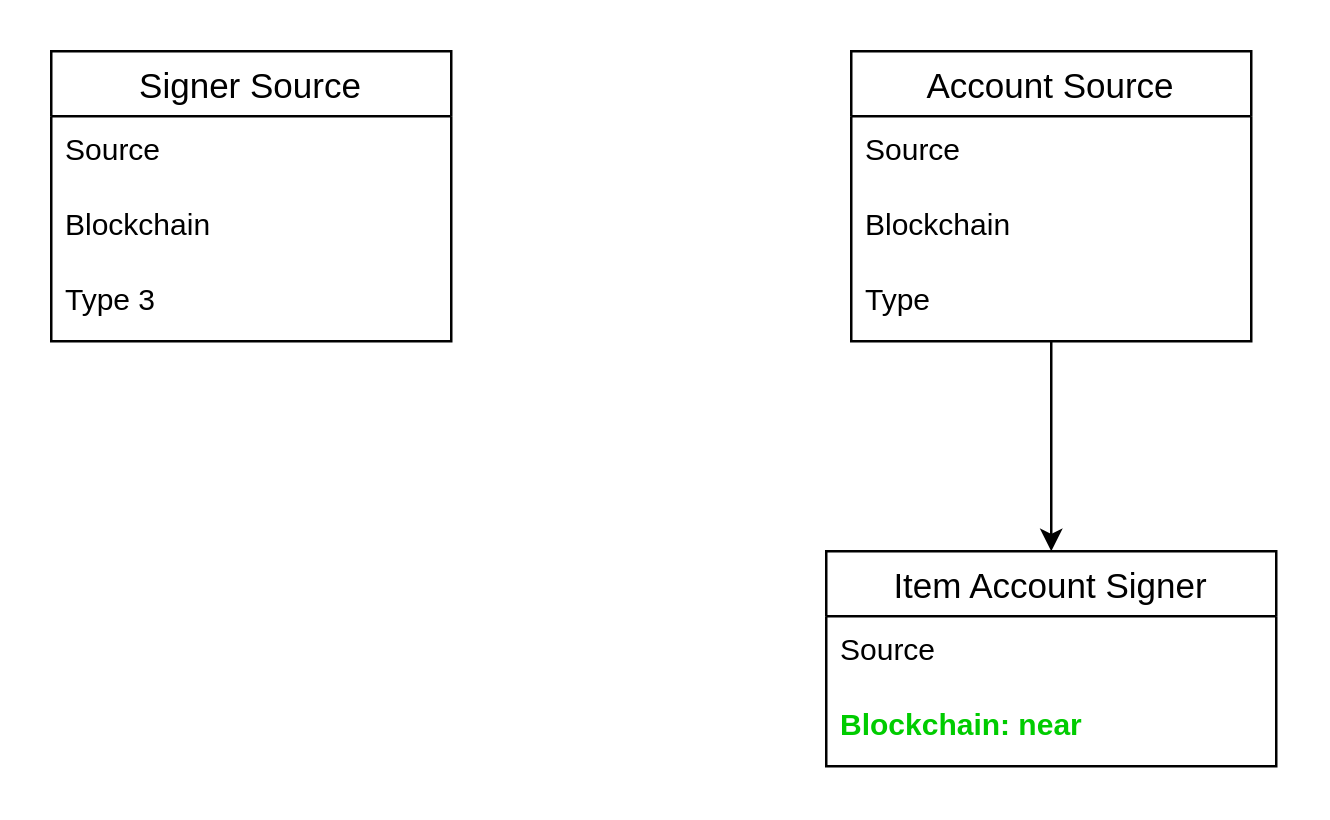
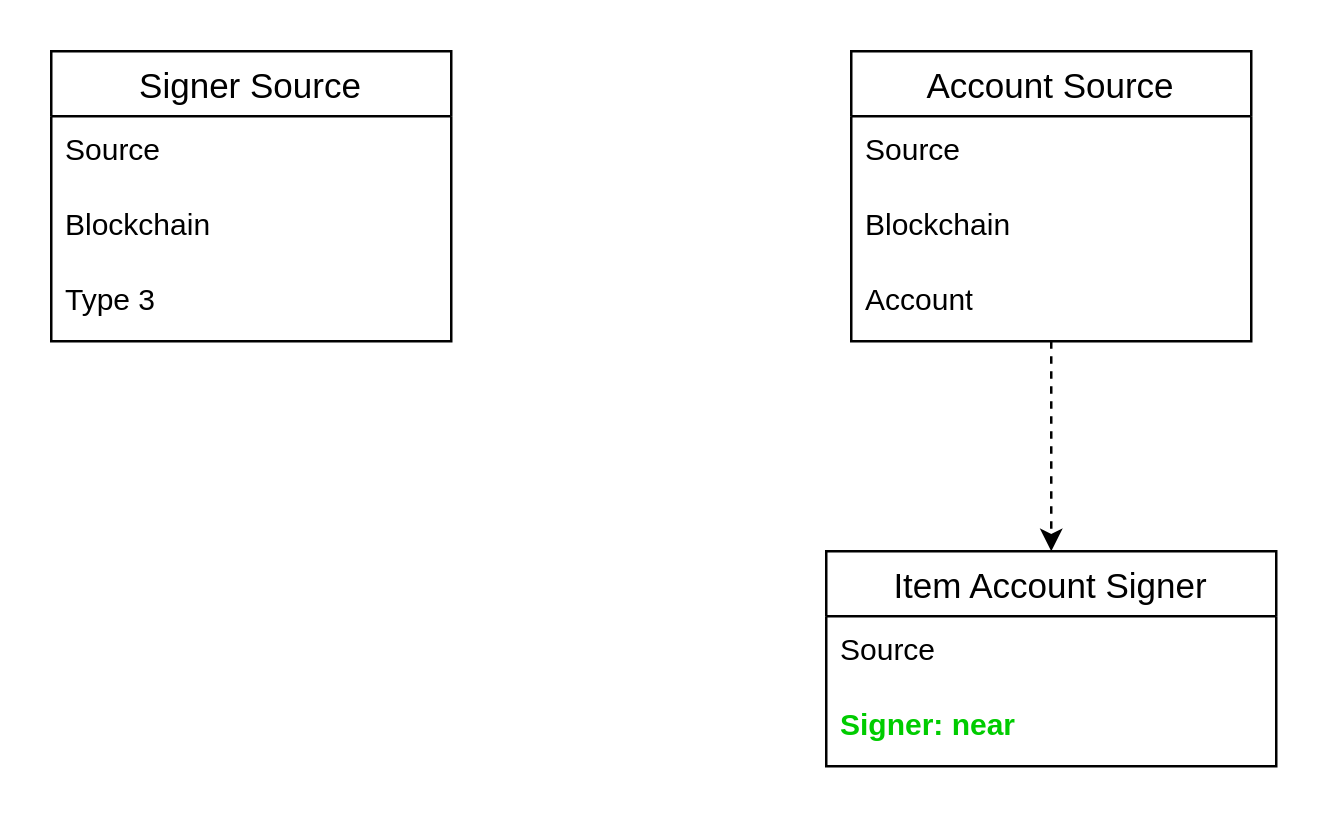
(900, 302) -> (925, 302)
(1051, 441) -> (1051, 441)
(960, 727) -> (930, 727)
